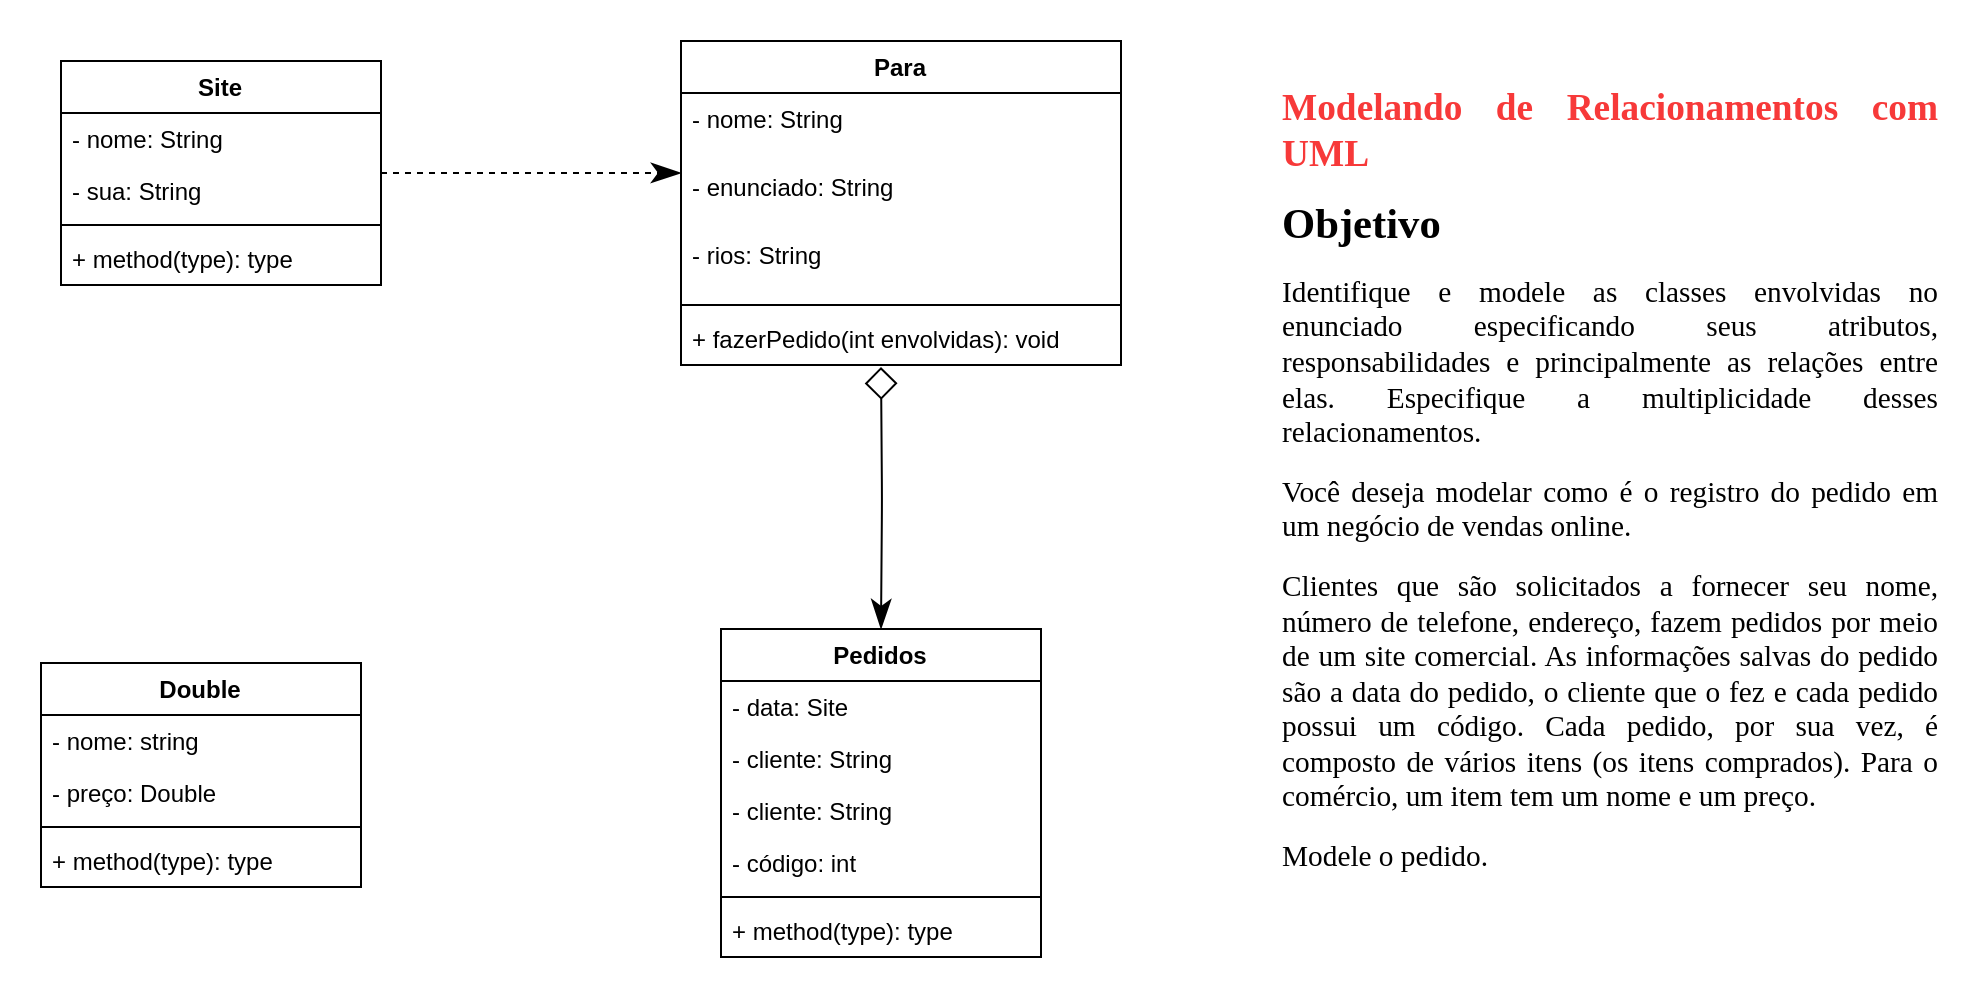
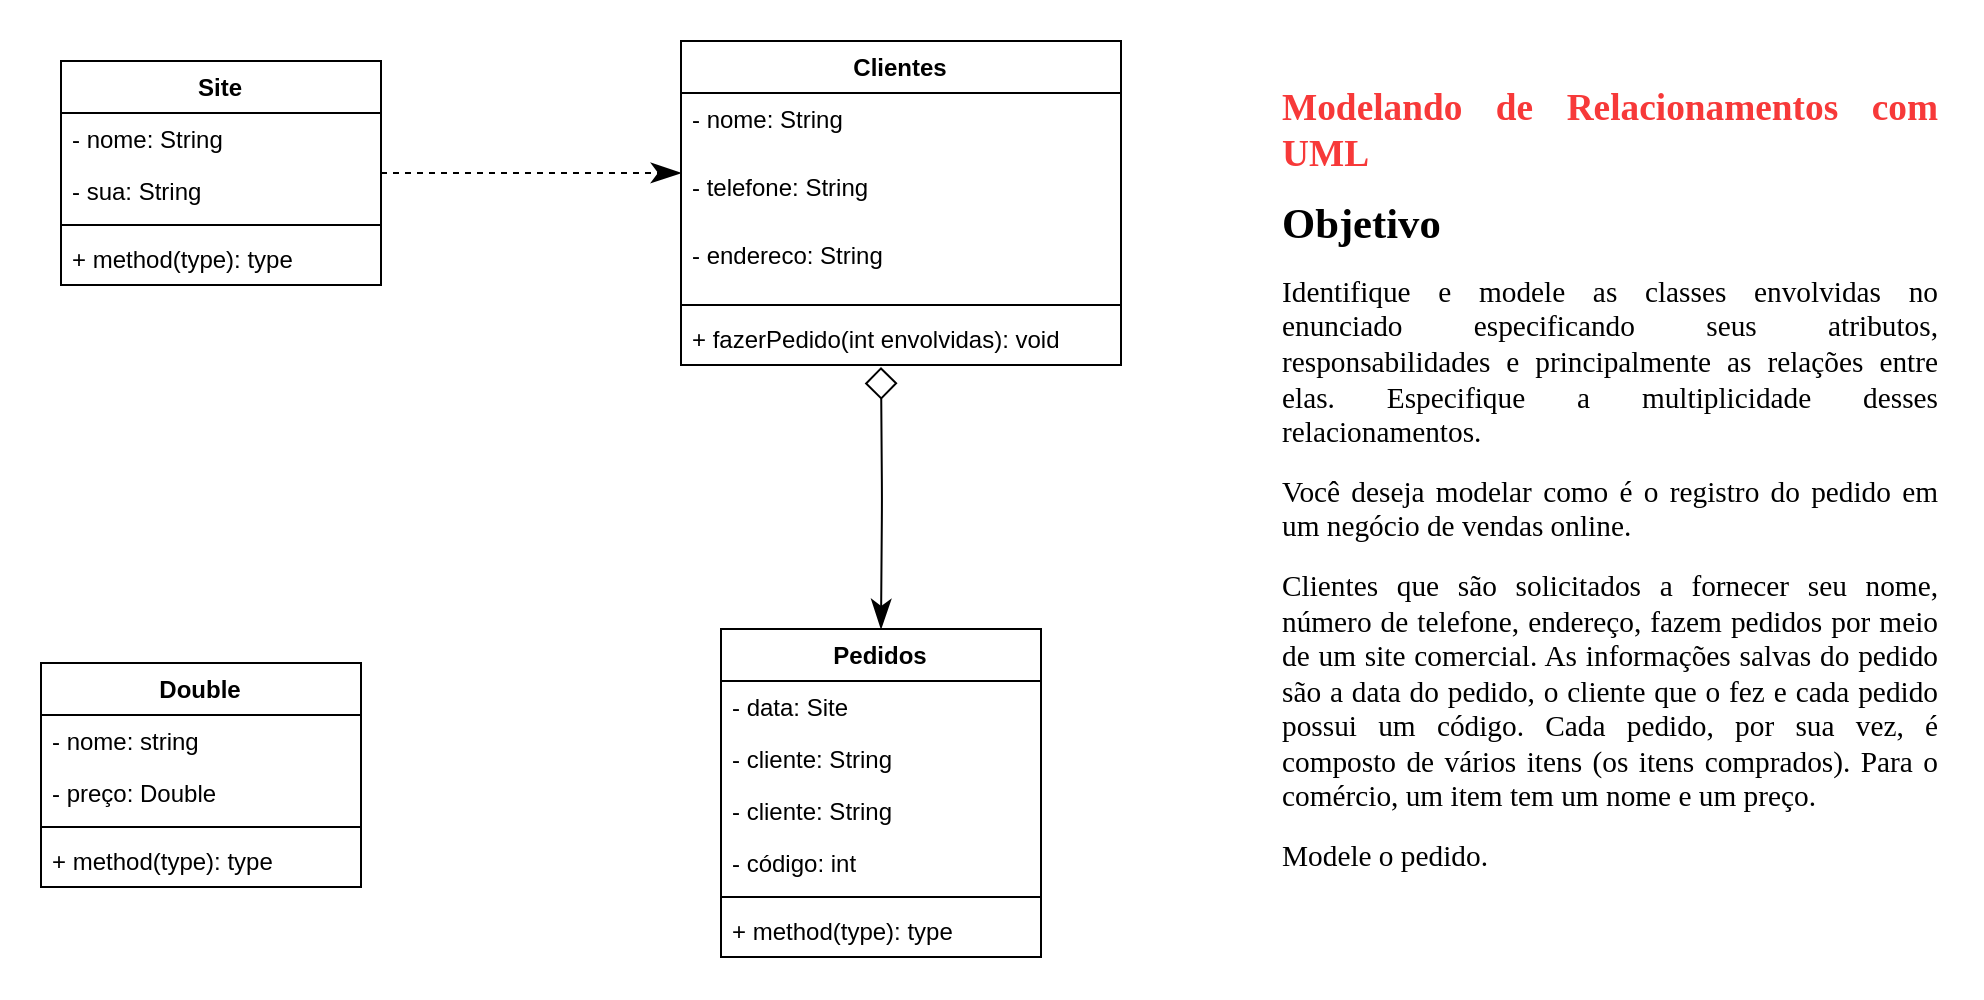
(900, 68) -> (900, 68)
(804, 188) -> (797, 188)
(770, 256) -> (800, 256)
